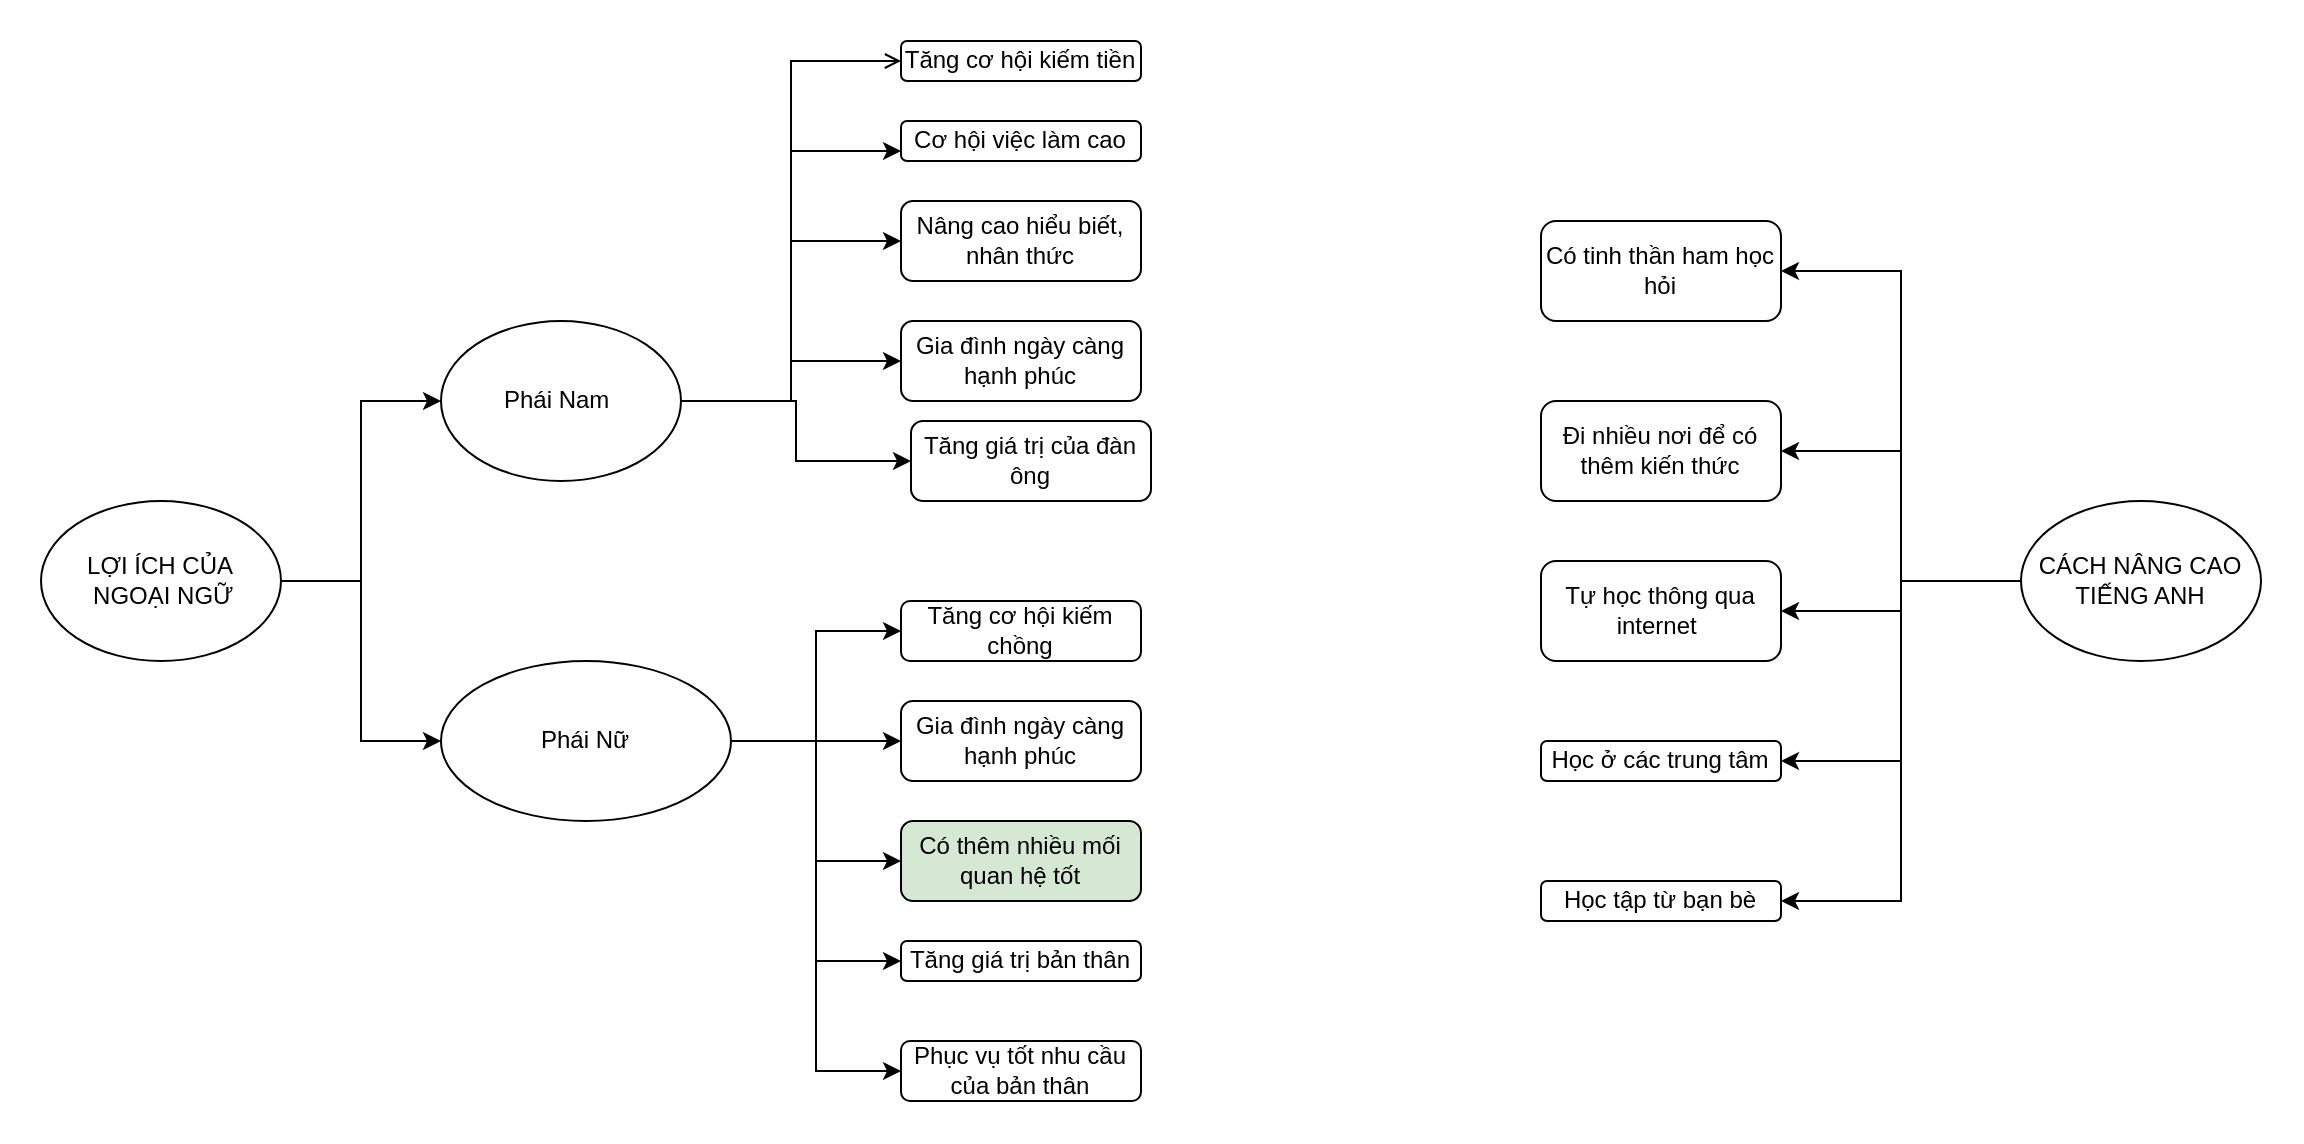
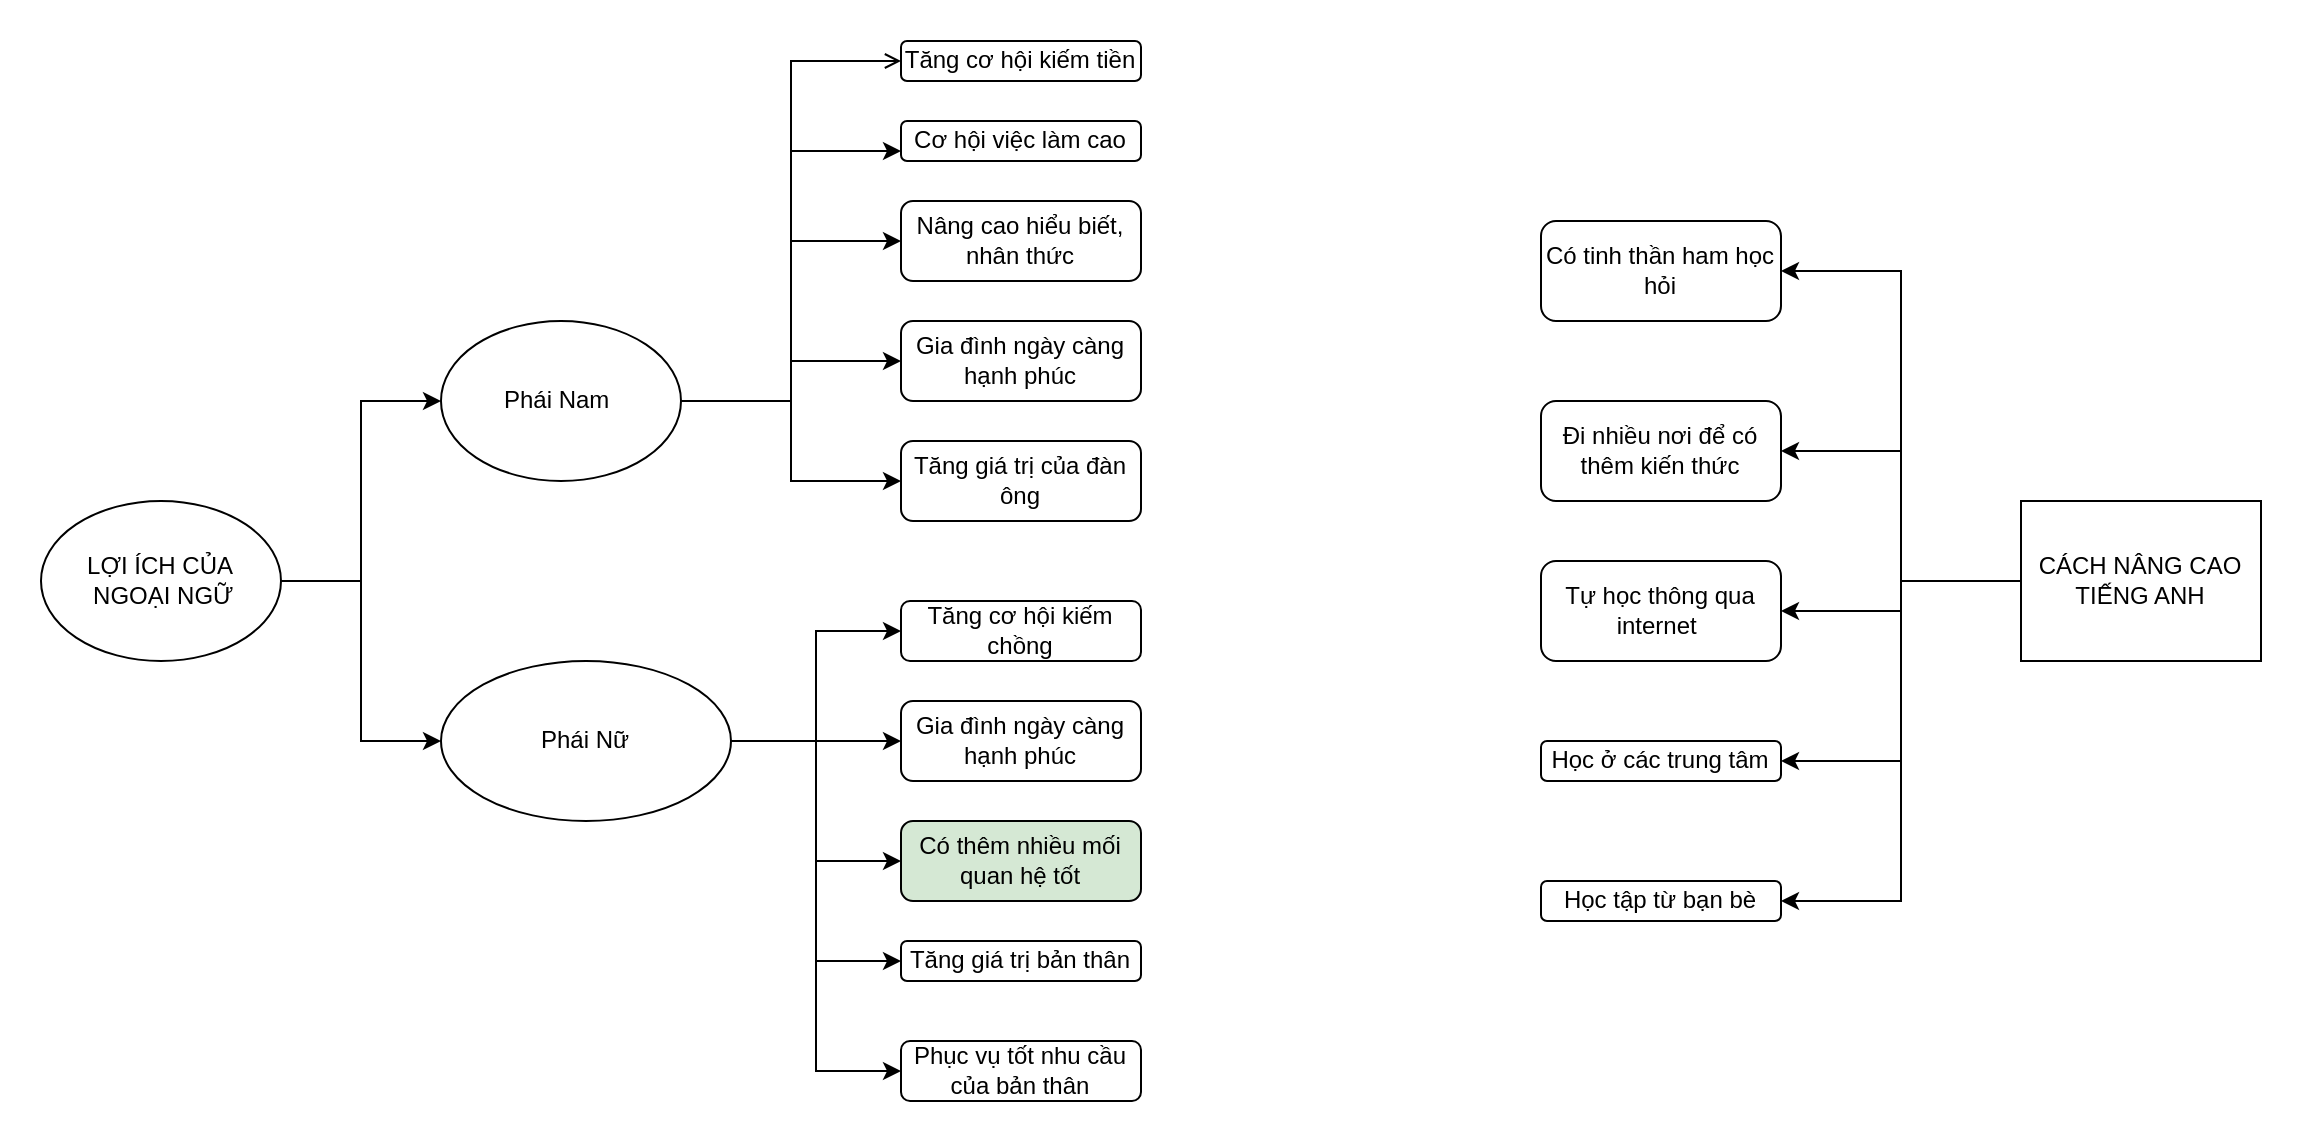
(1031, 461) -> (1021, 481)
(2141, 581) -> (2141, 581)
